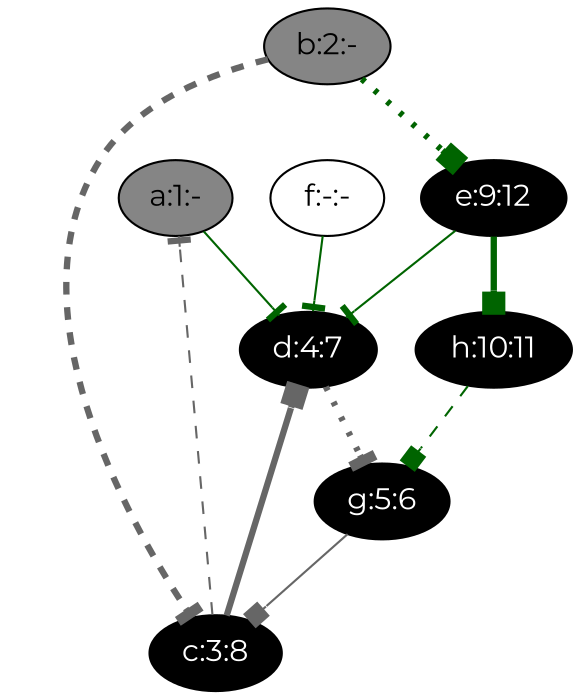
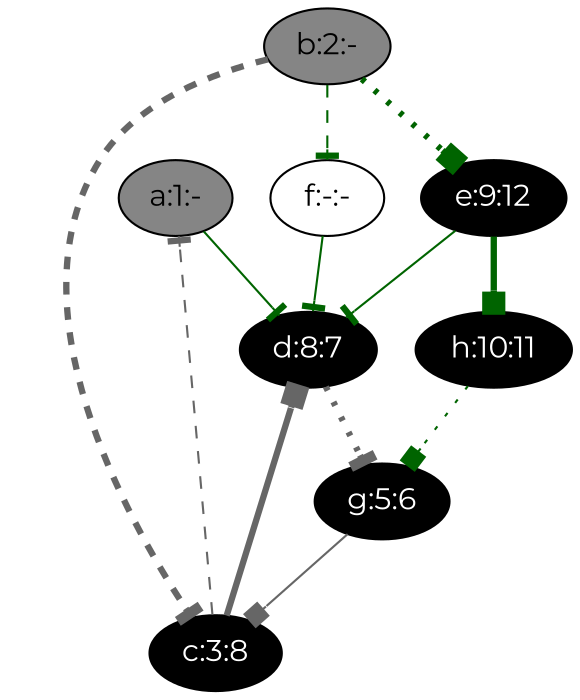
none -> (327, 117)
(308, 350) -> (308, 350)
(444, 417) -> (444, 417)
